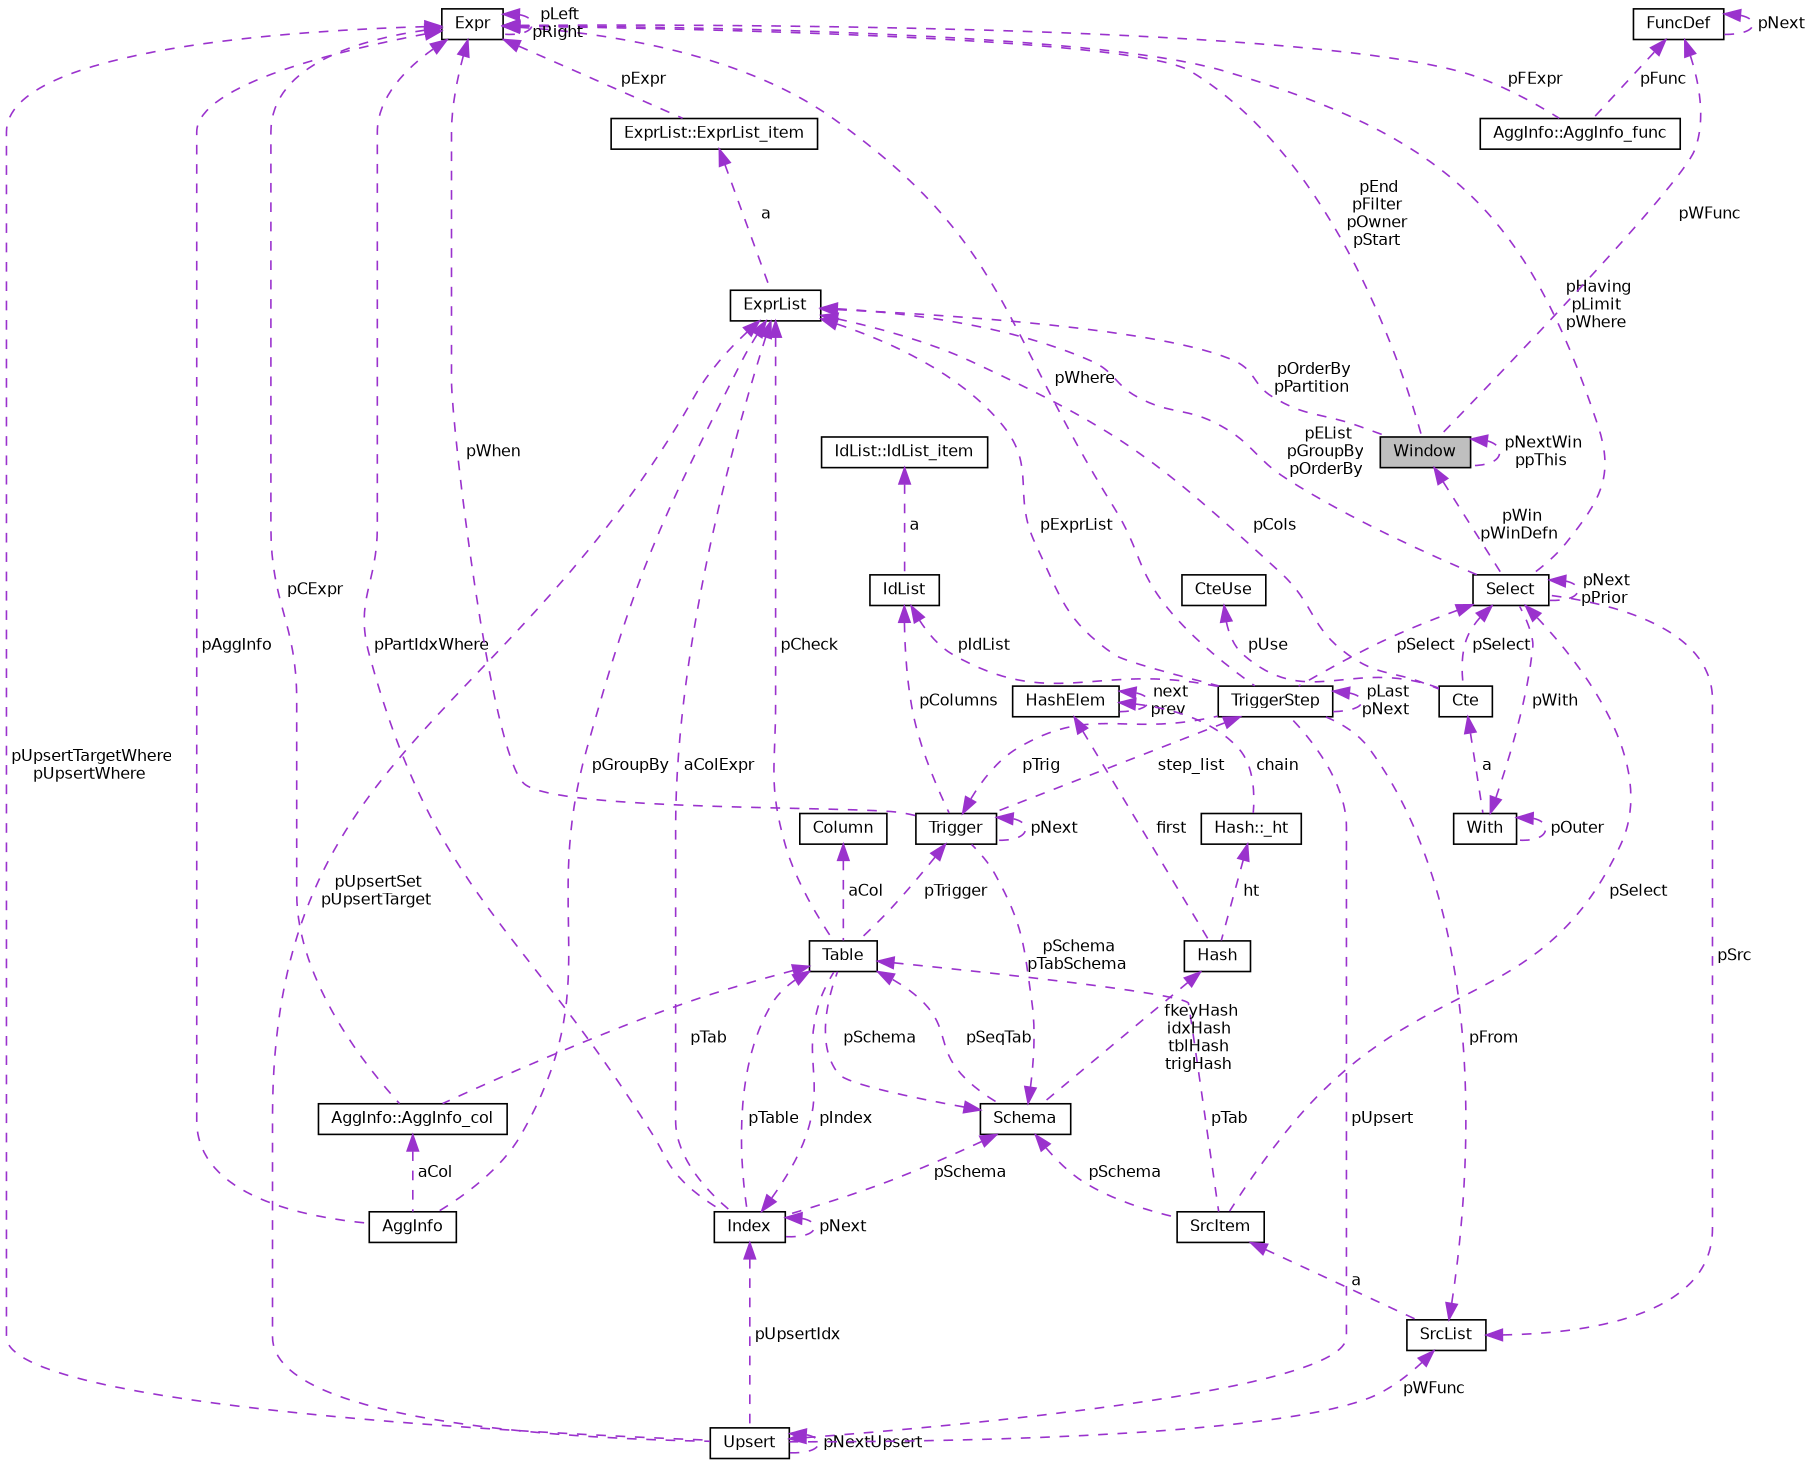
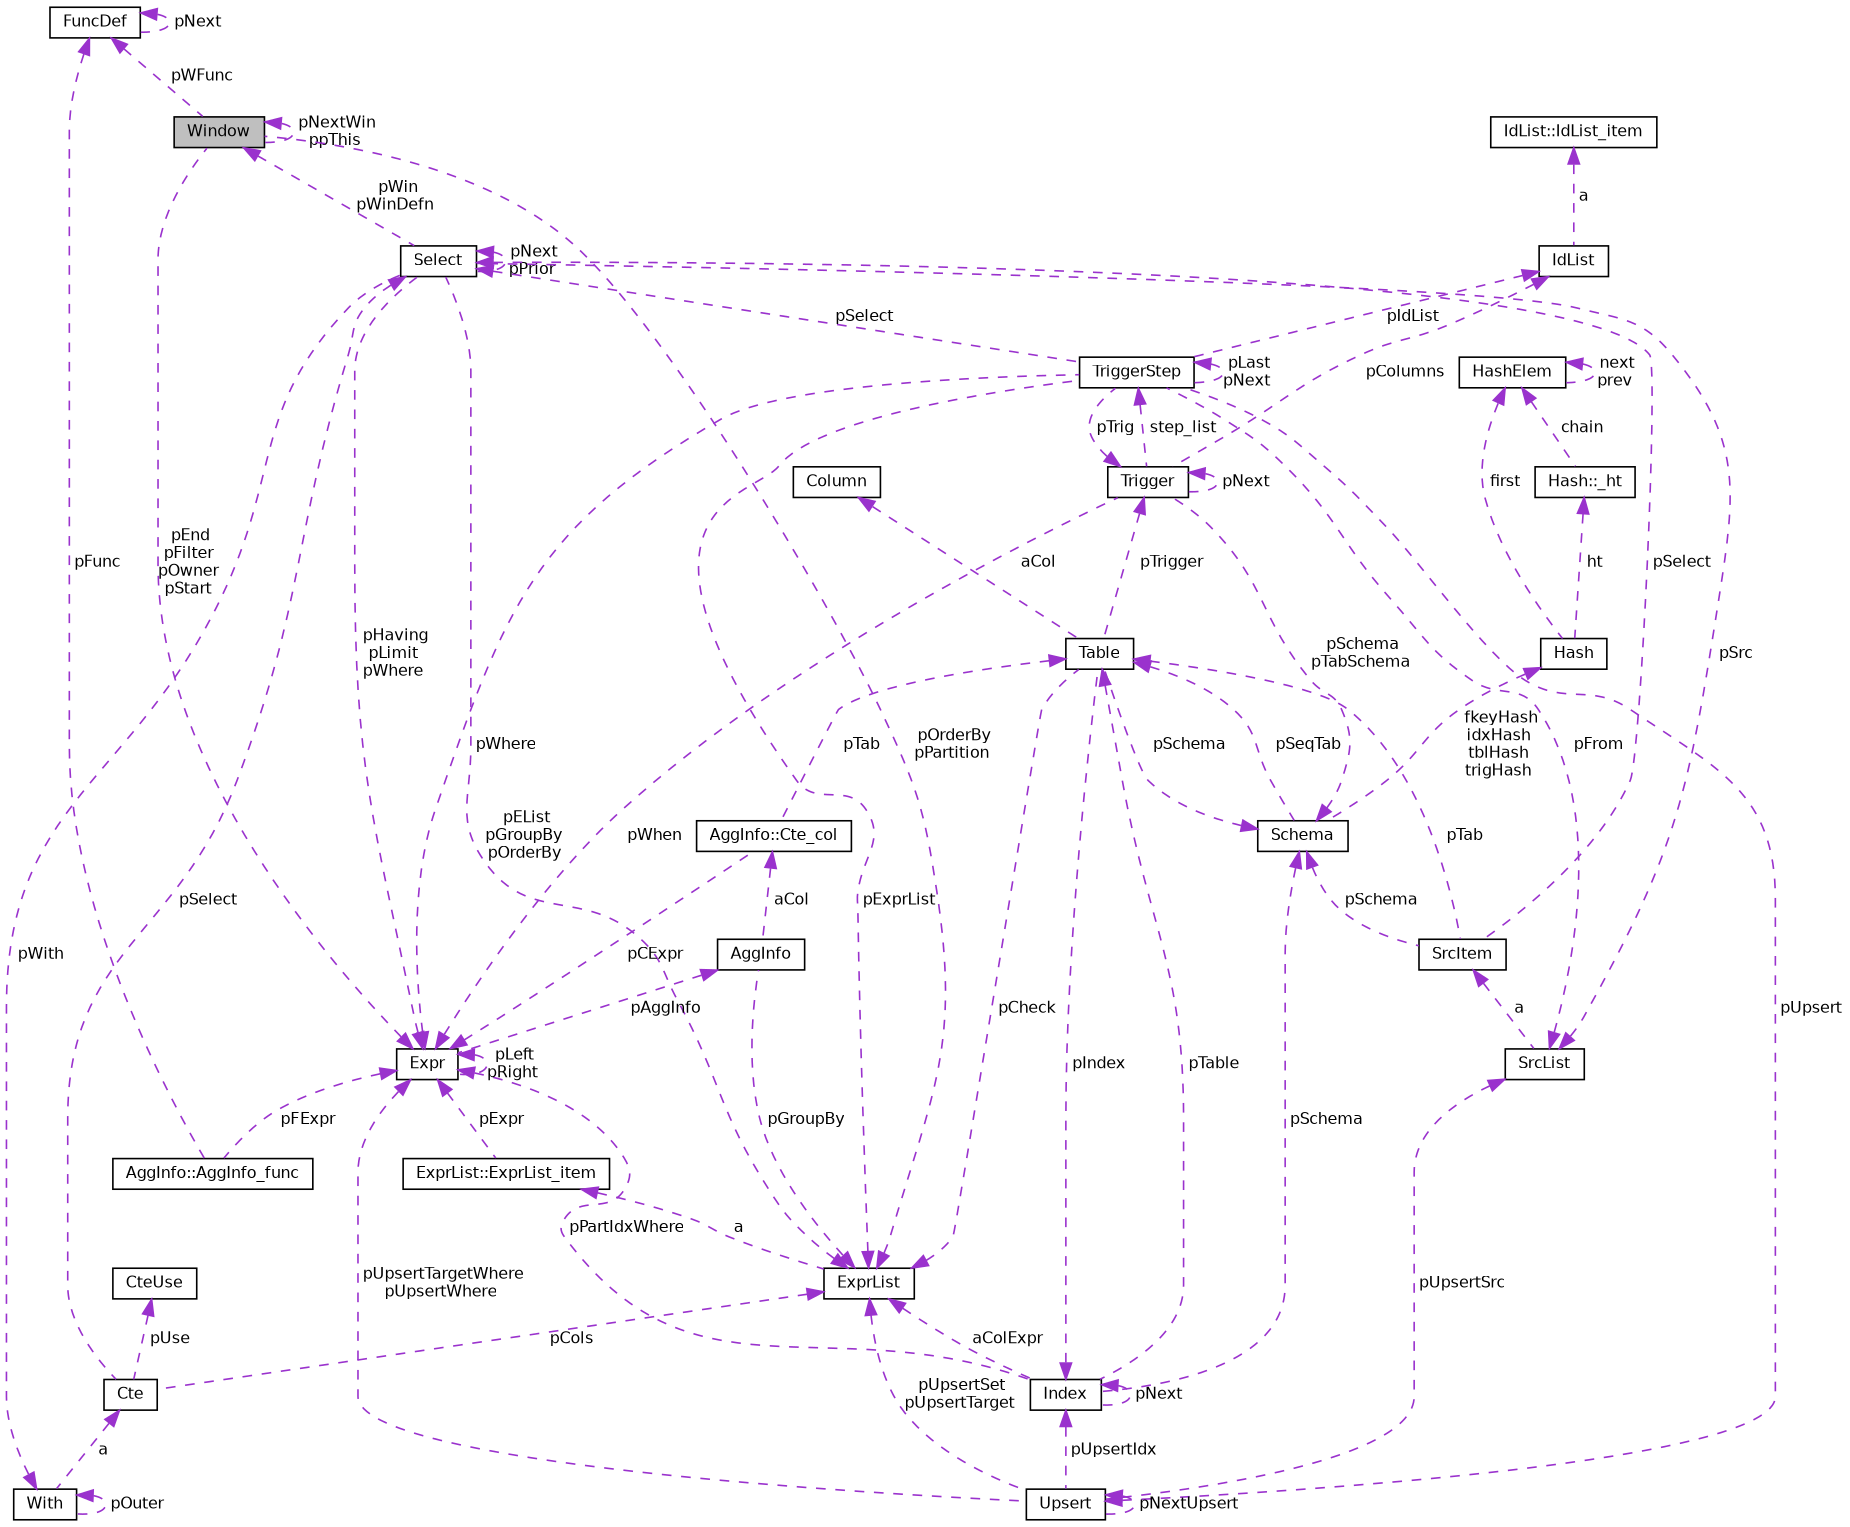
(197, 607) -> (580, 1014)
(413, 1119) -> (774, 836)
(1432, 1389) -> (1460, 1284)
